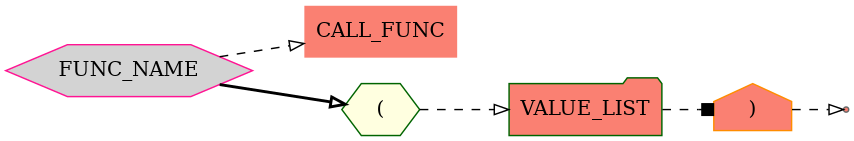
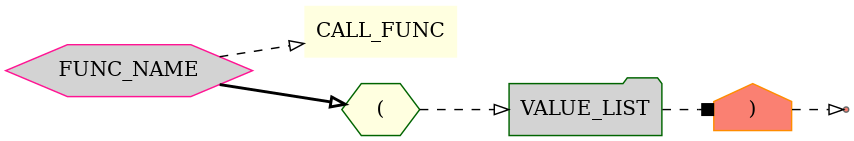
(381, 32) -> (381, 32)
(585, 110) -> (585, 110)
